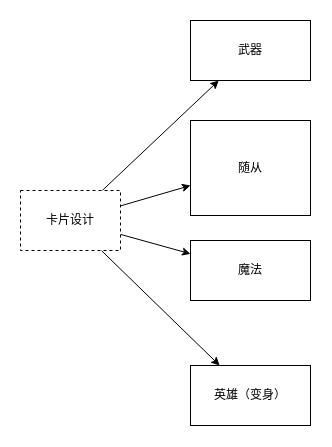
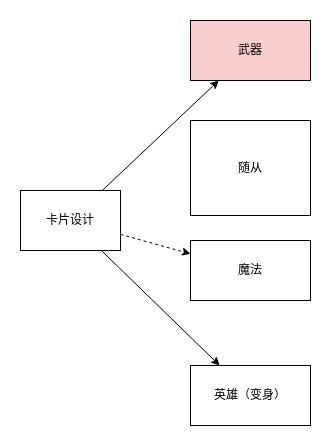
(251, 51) -> (251, 51)
(152, 197) -> none
(71, 221) -> (71, 221)
(152, 243) -> (152, 243)
